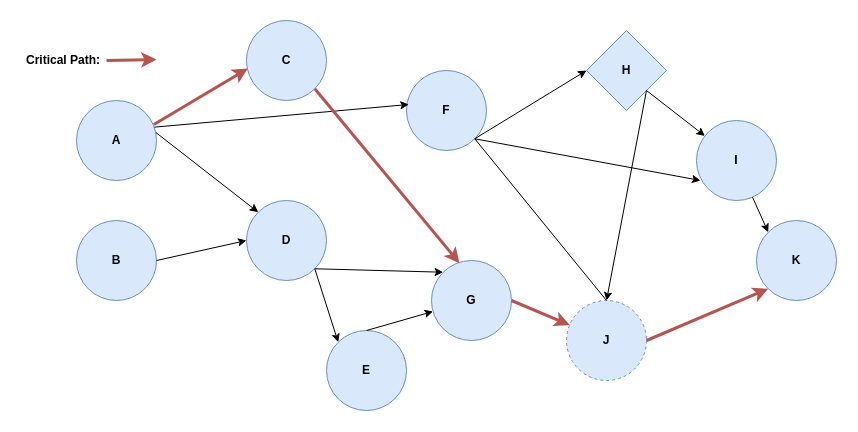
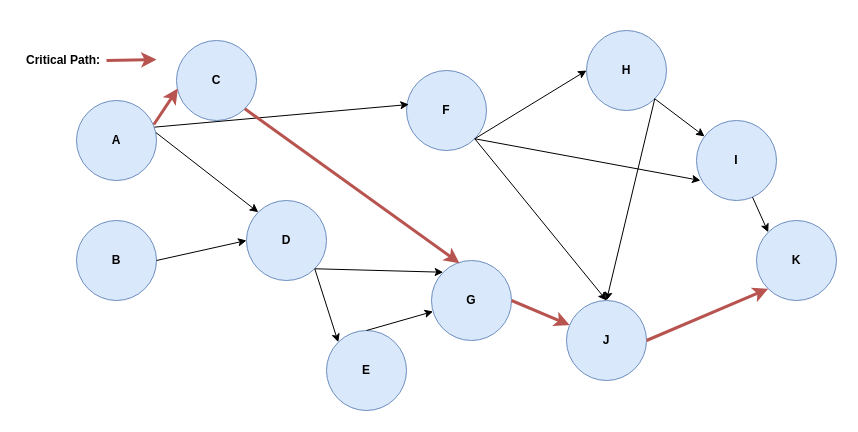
(287, 61) -> (217, 81)
(627, 71) -> (627, 71)
(603, 296) -> (601, 294)
(607, 341) -> (607, 341)
